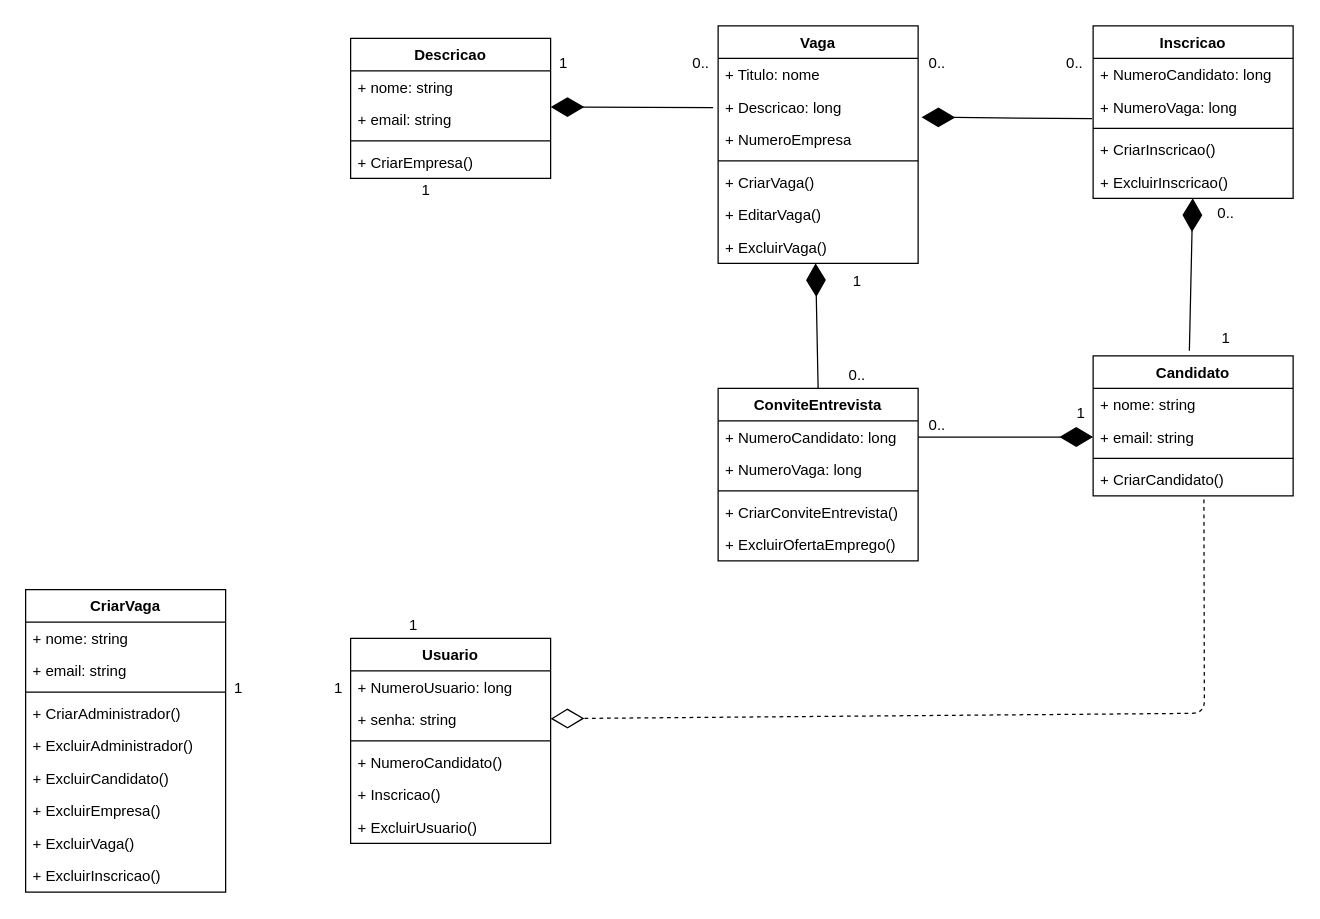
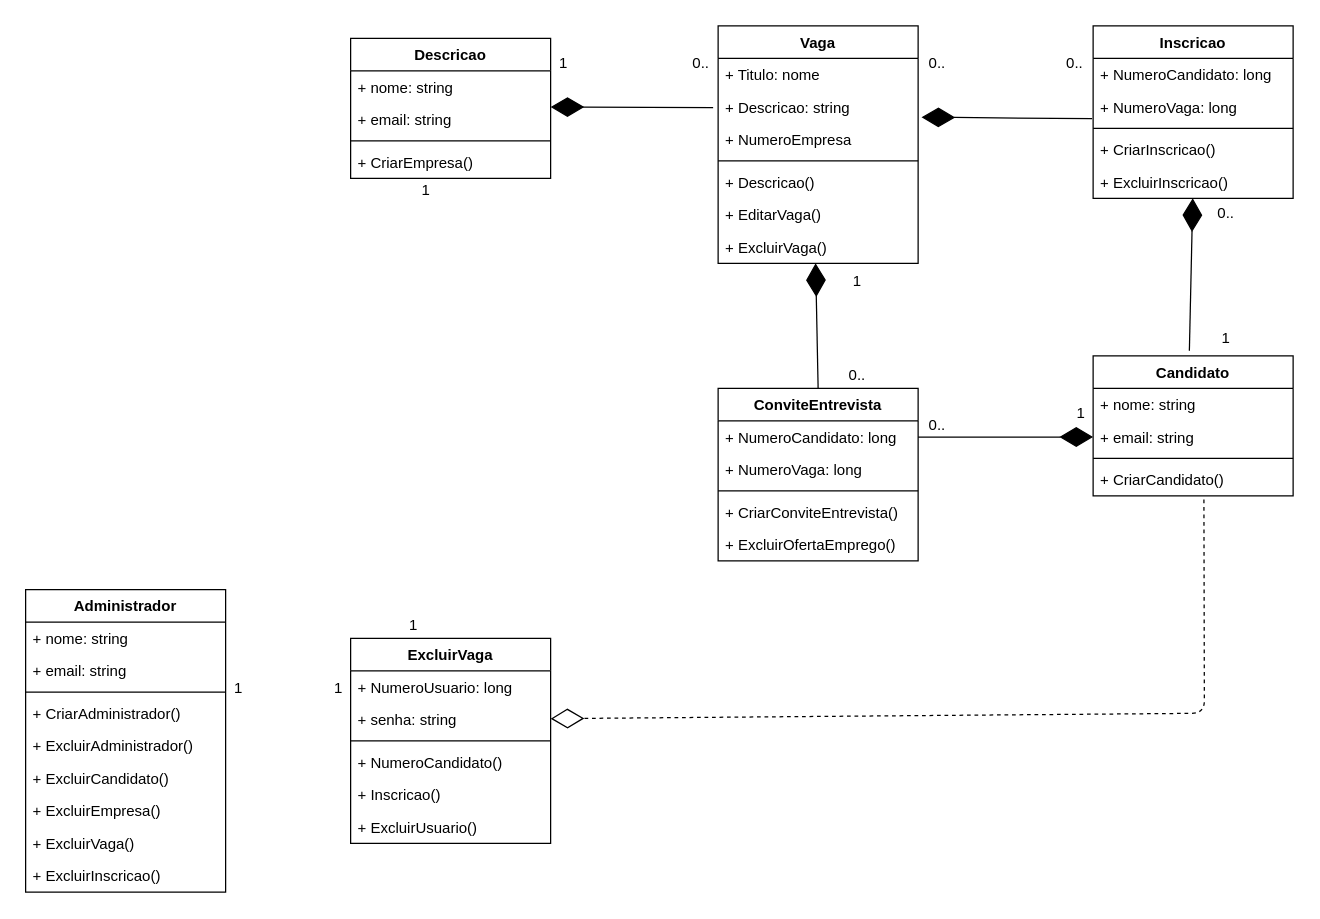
(787, 108) -> (795, 108)
(776, 183) -> (776, 183)
(125, 606) -> (125, 606)
(450, 655) -> (450, 655)
